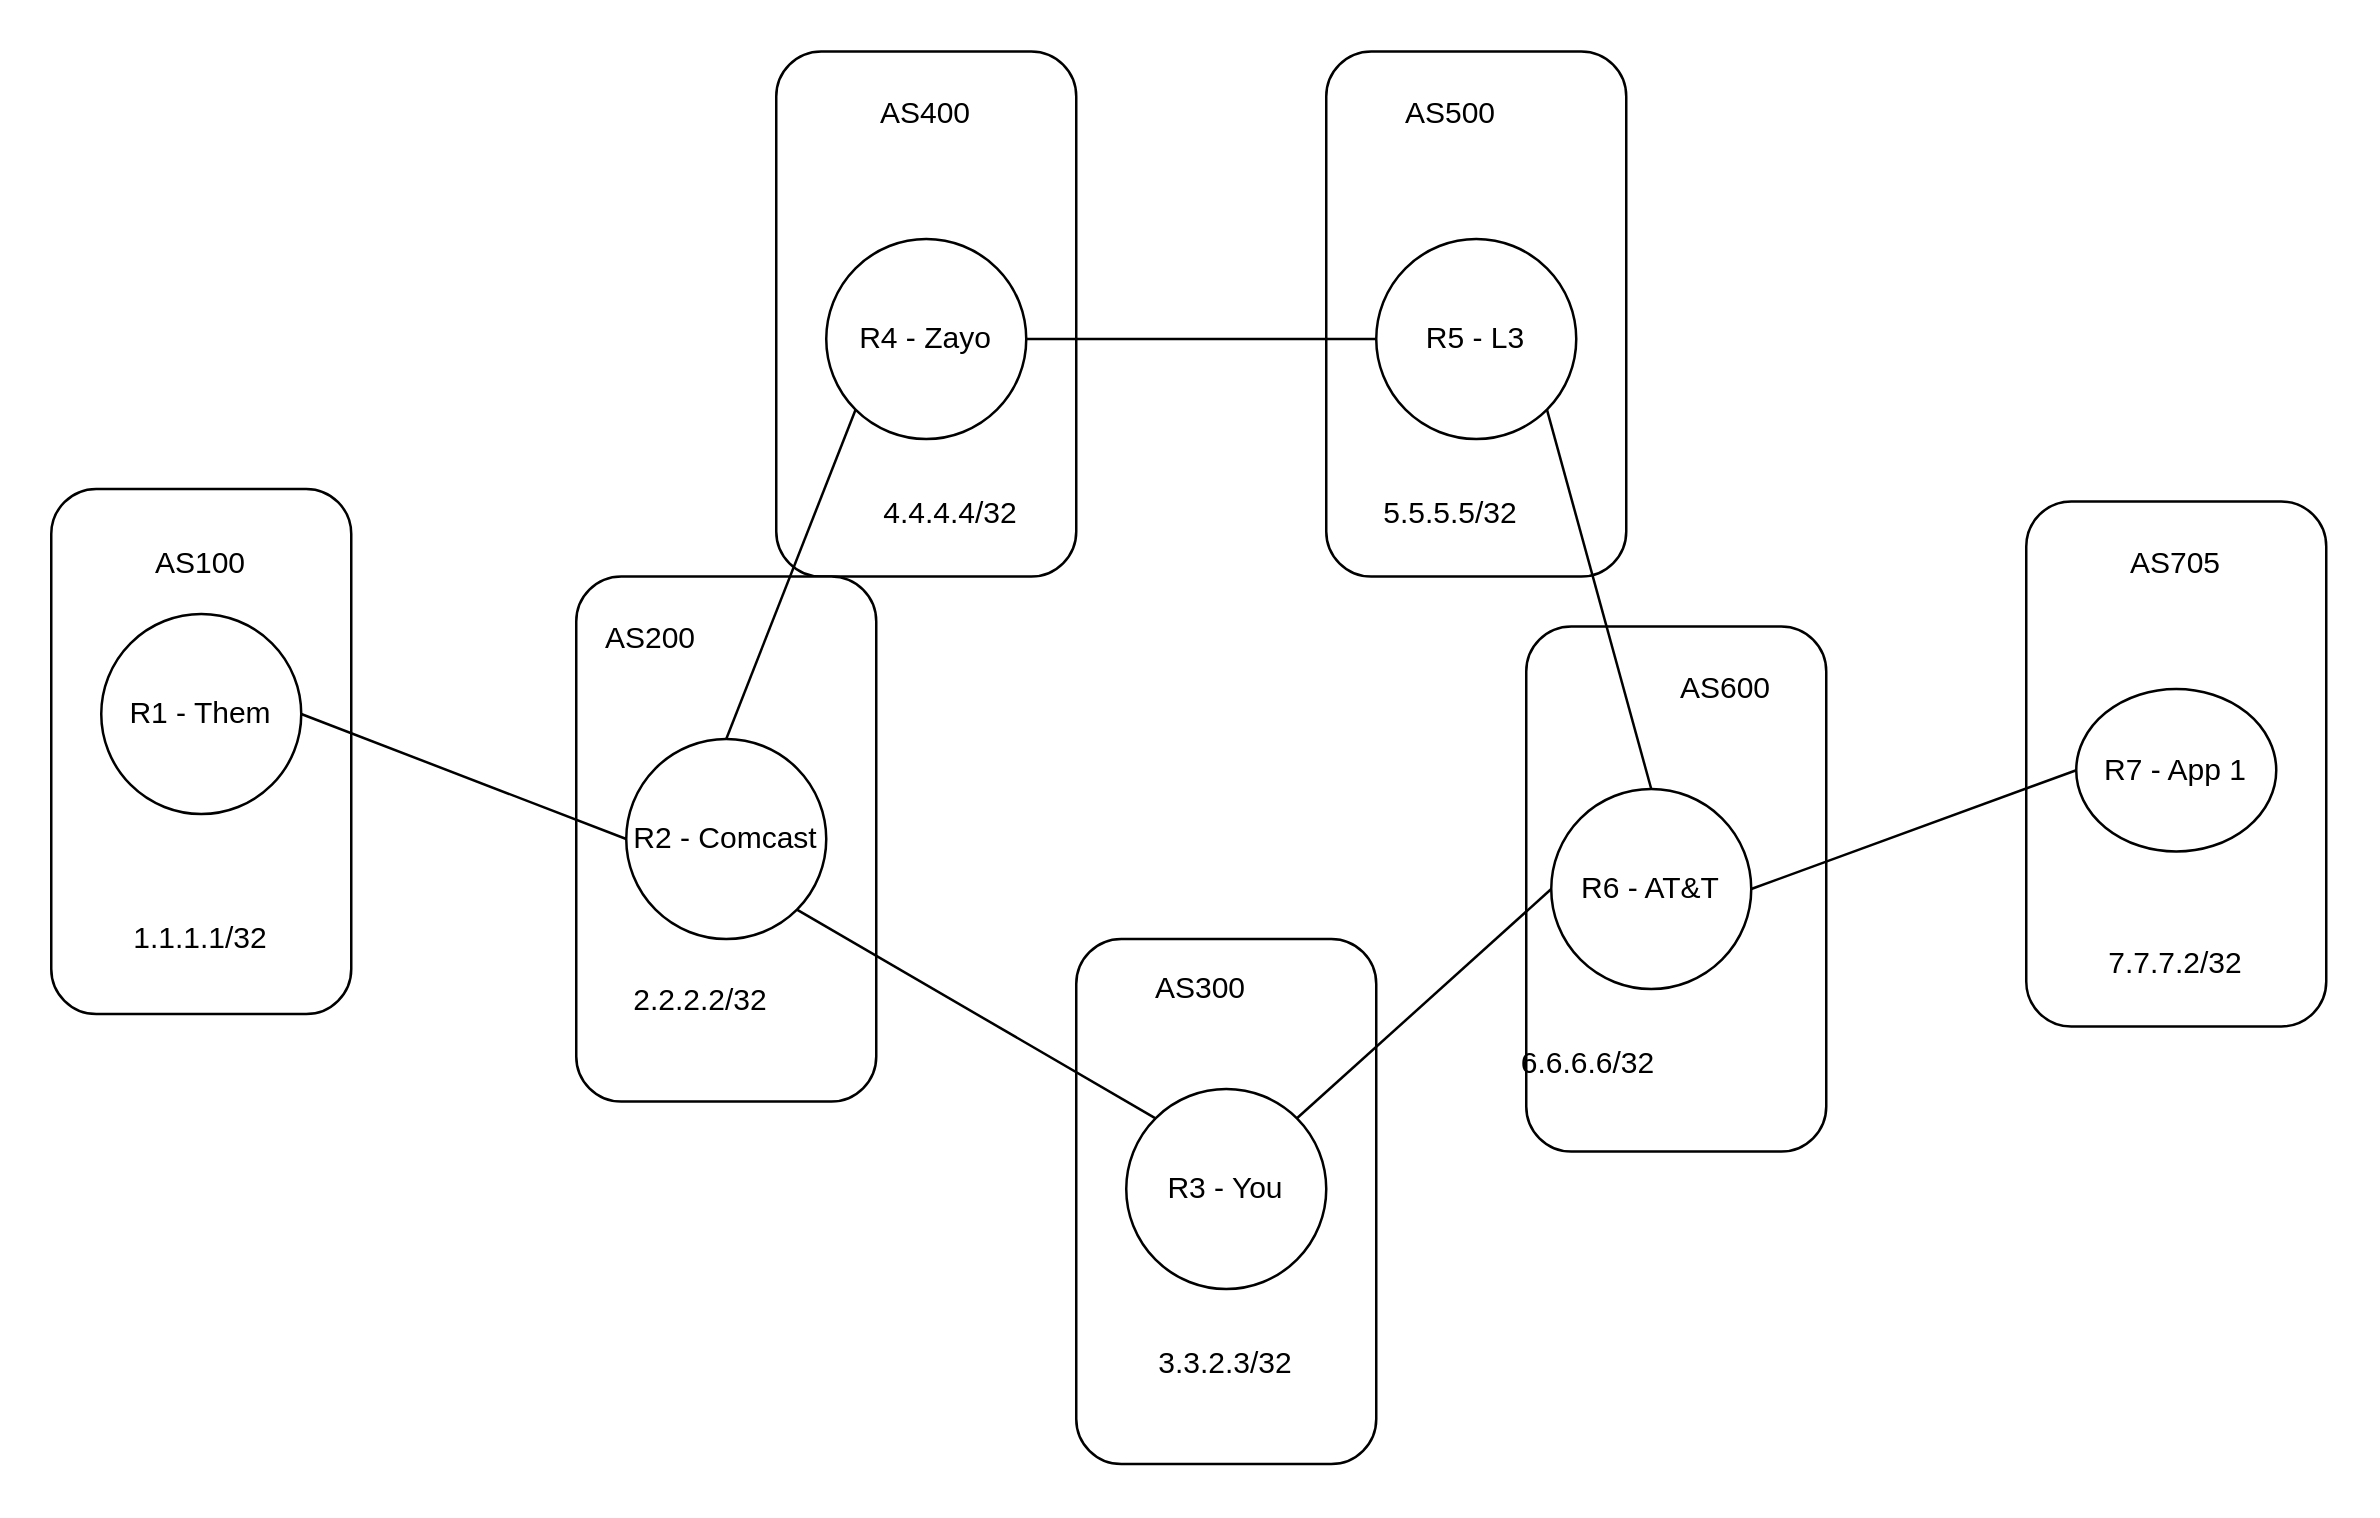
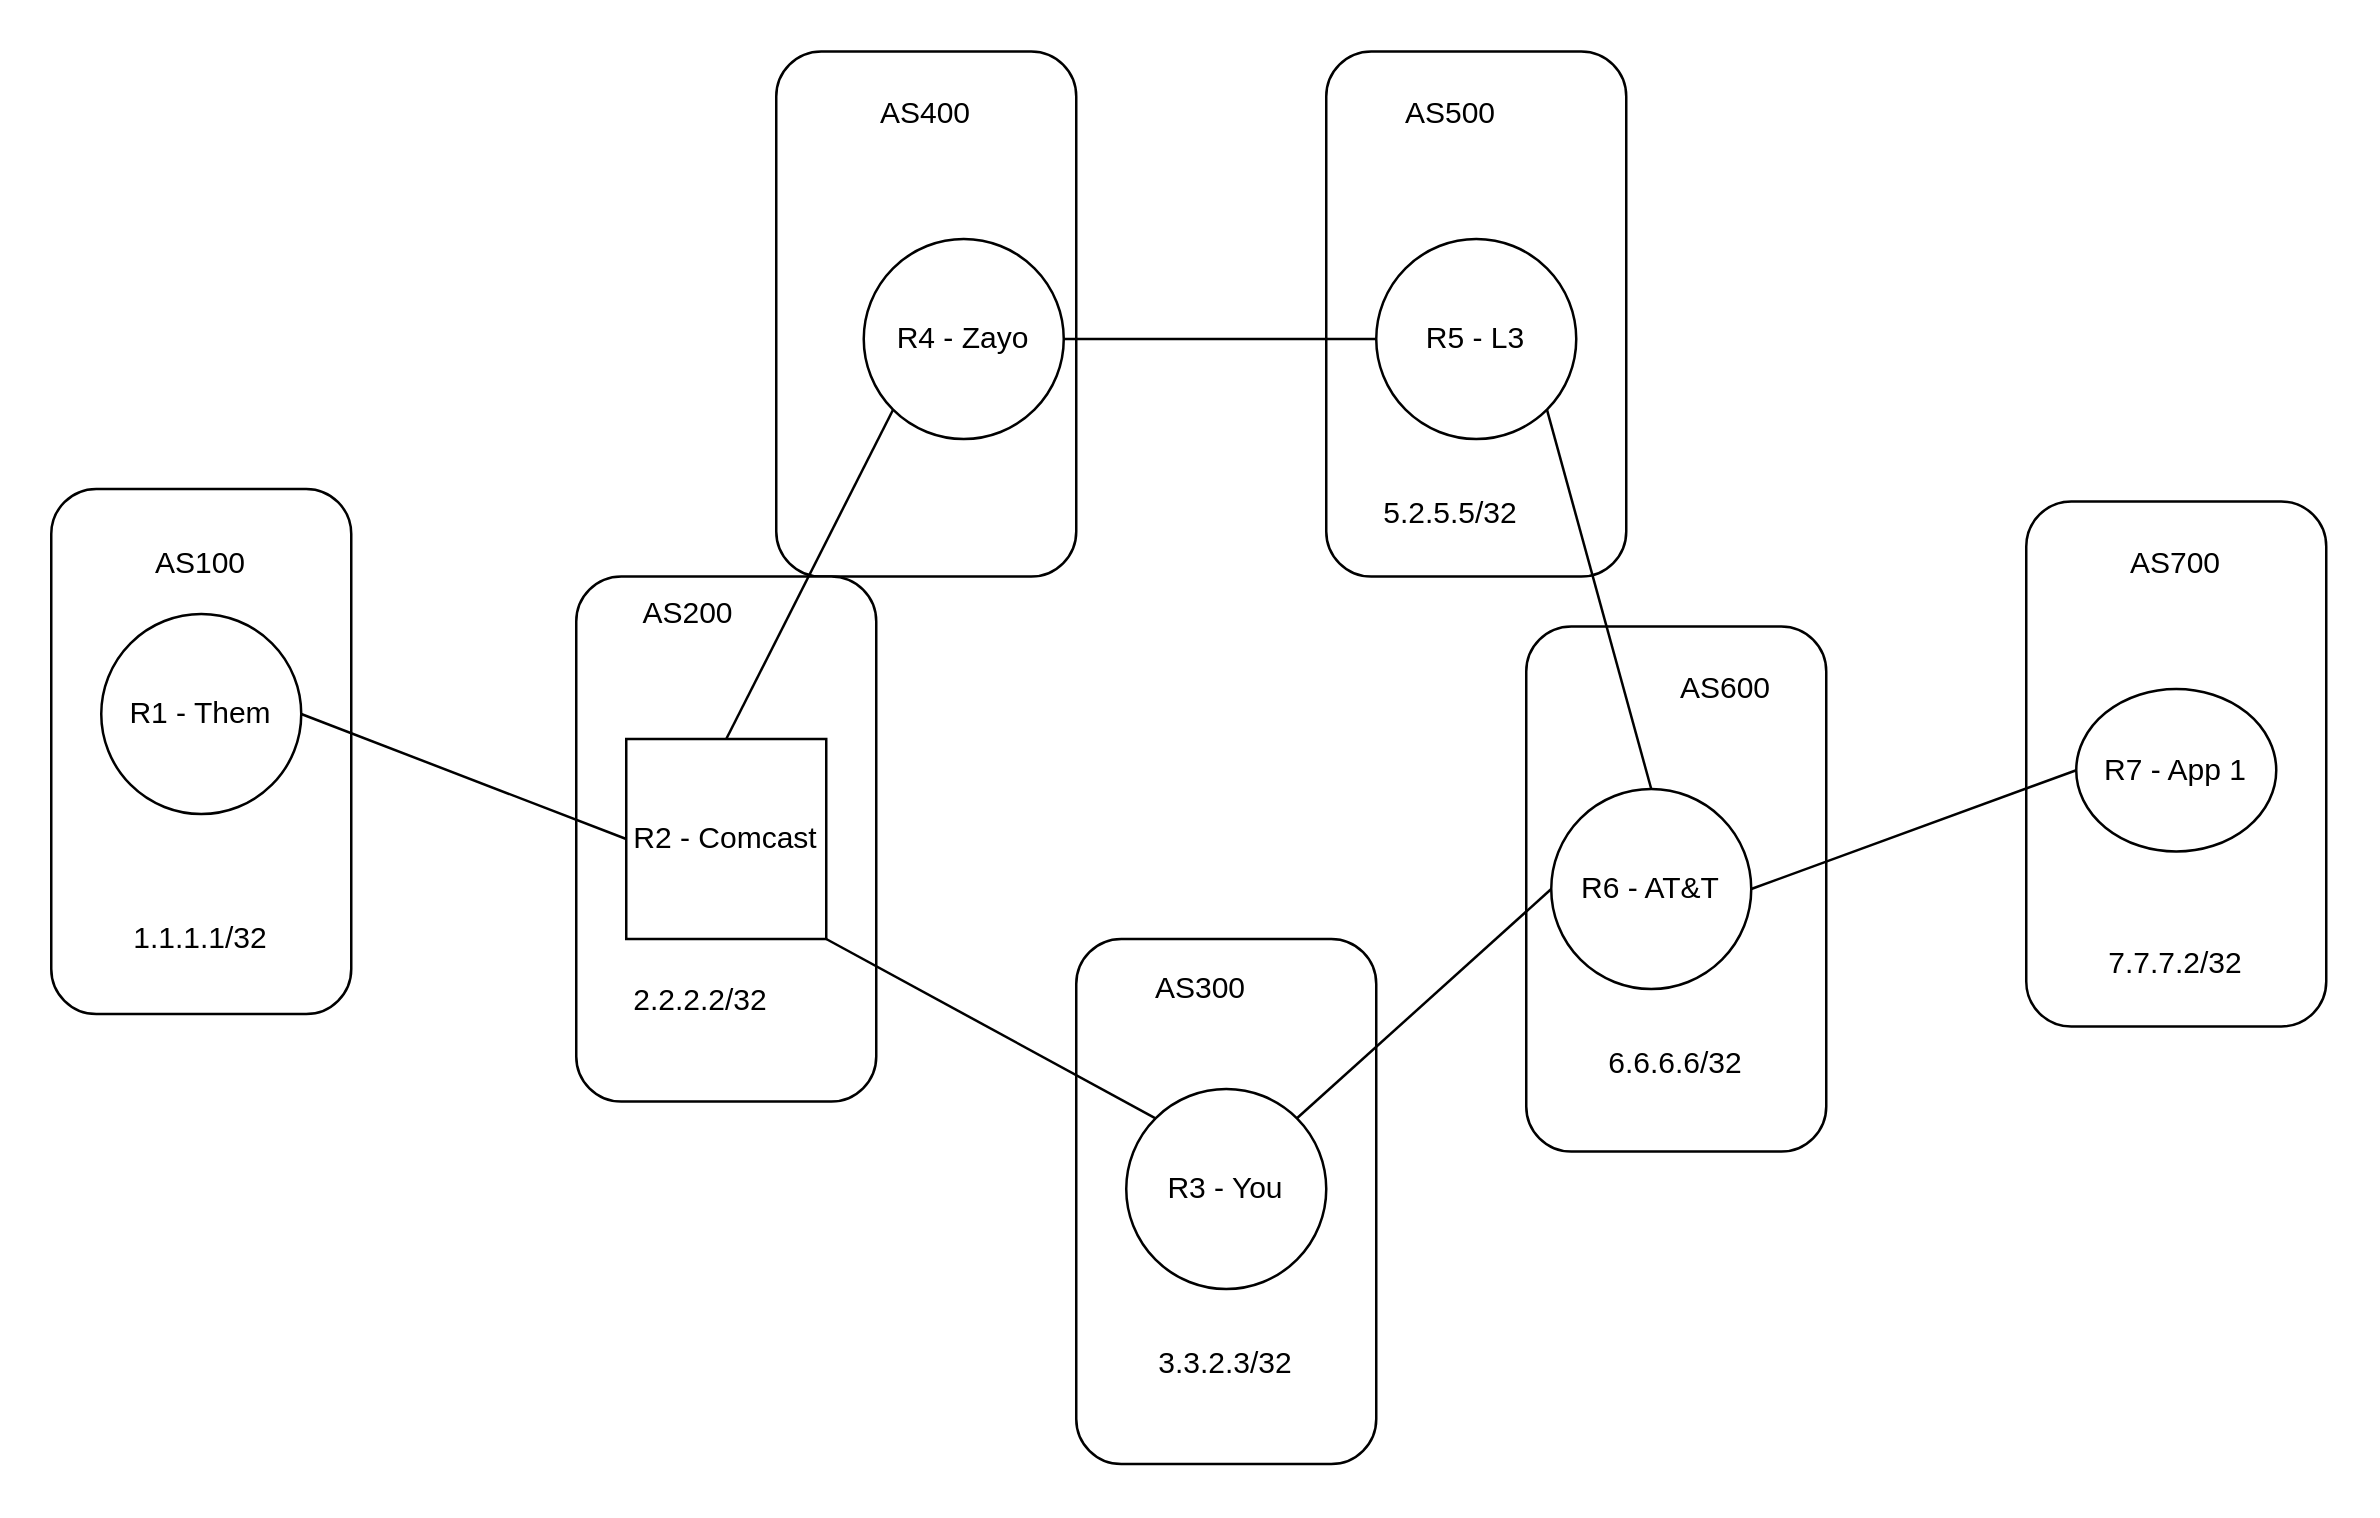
(926, 339) -> (964, 339)
(951, 514) -> none
(1451, 514) -> (1451, 514)
(2176, 564) -> (2176, 564)
(651, 639) -> (689, 614)
(726, 839) -> (726, 839)
(1589, 1064) -> (1676, 1064)
